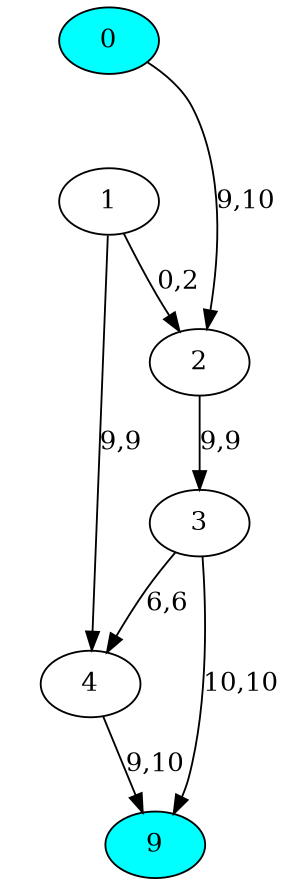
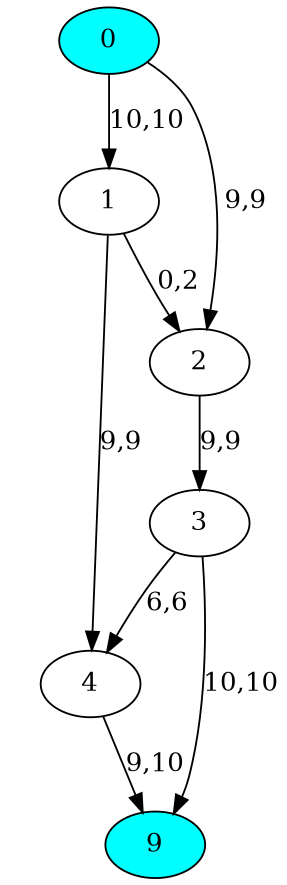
none -> (109, 112)
(246, 201) -> (246, 201)
